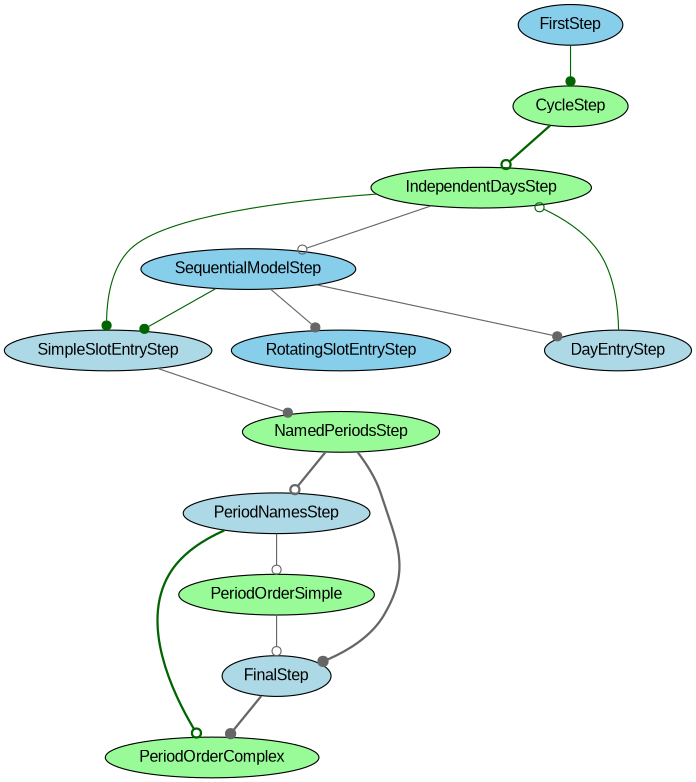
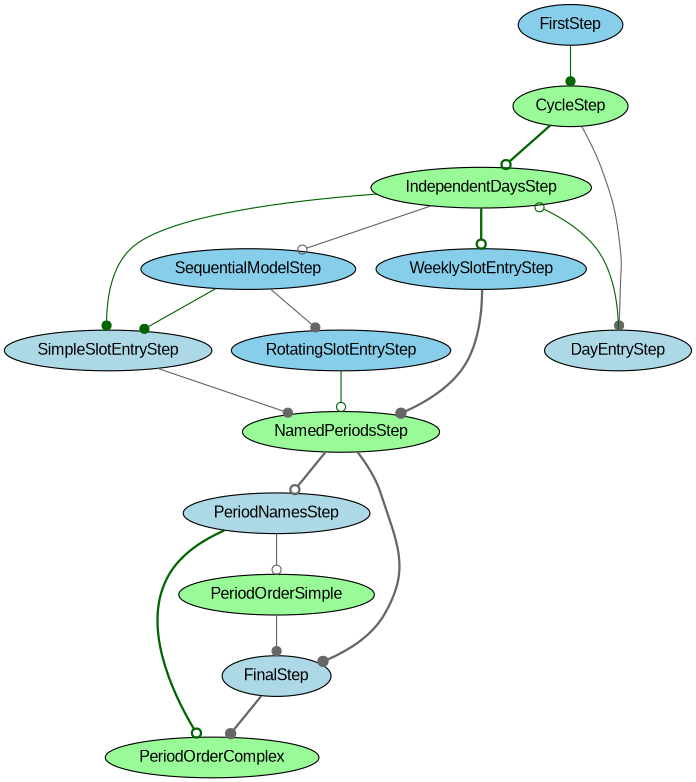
none -> (481, 269)
(435, 310) -> (616, 220)
none -> (341, 387)
(277, 631) -> (277, 631)
